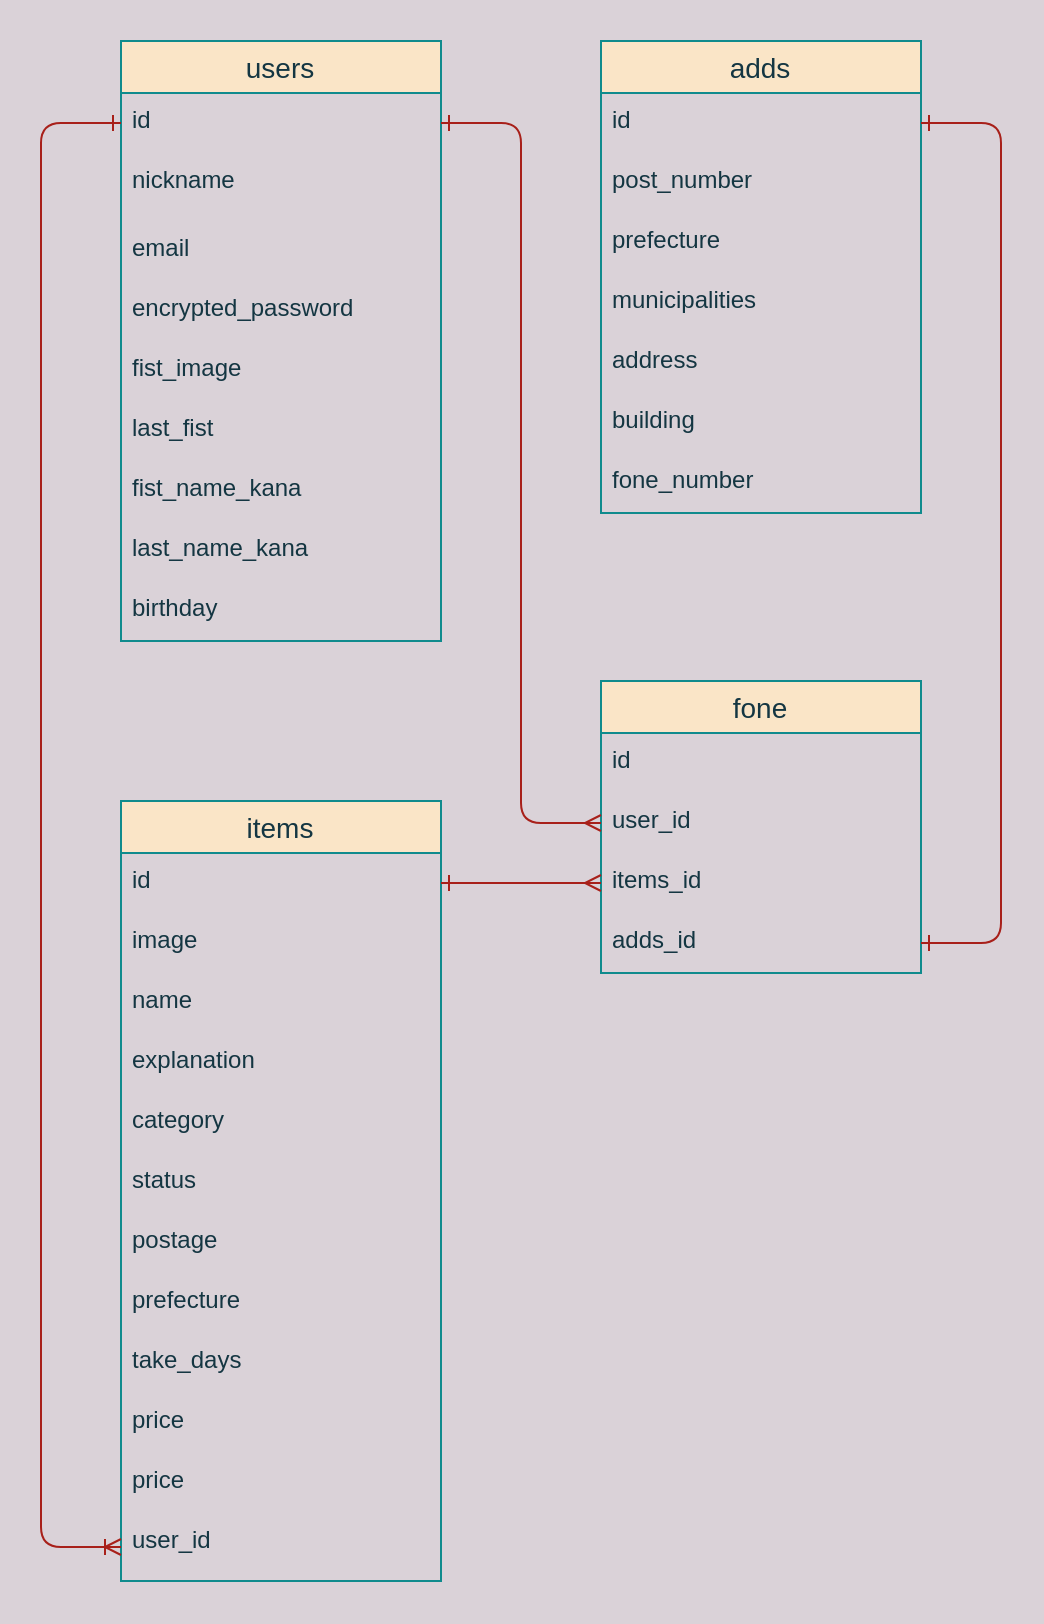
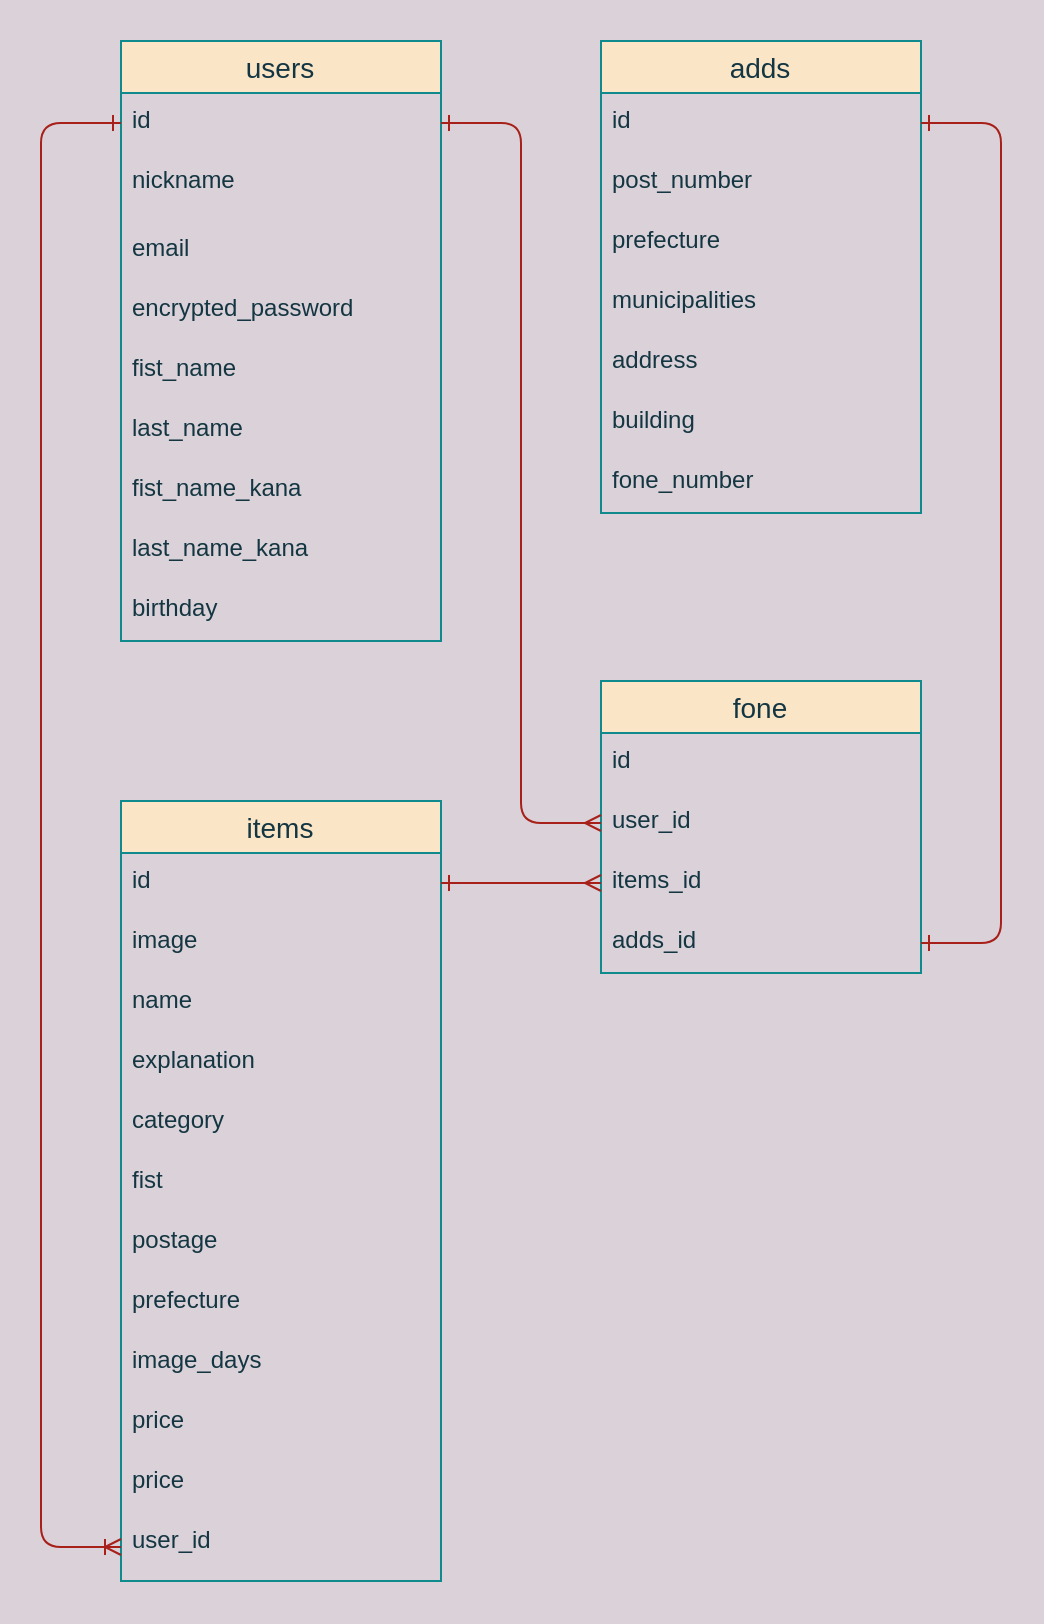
(193, 368) -> (189, 368)
(186, 428) -> (189, 428)
(172, 1180) -> (156, 1180)
(192, 1360) -> (196, 1360)
